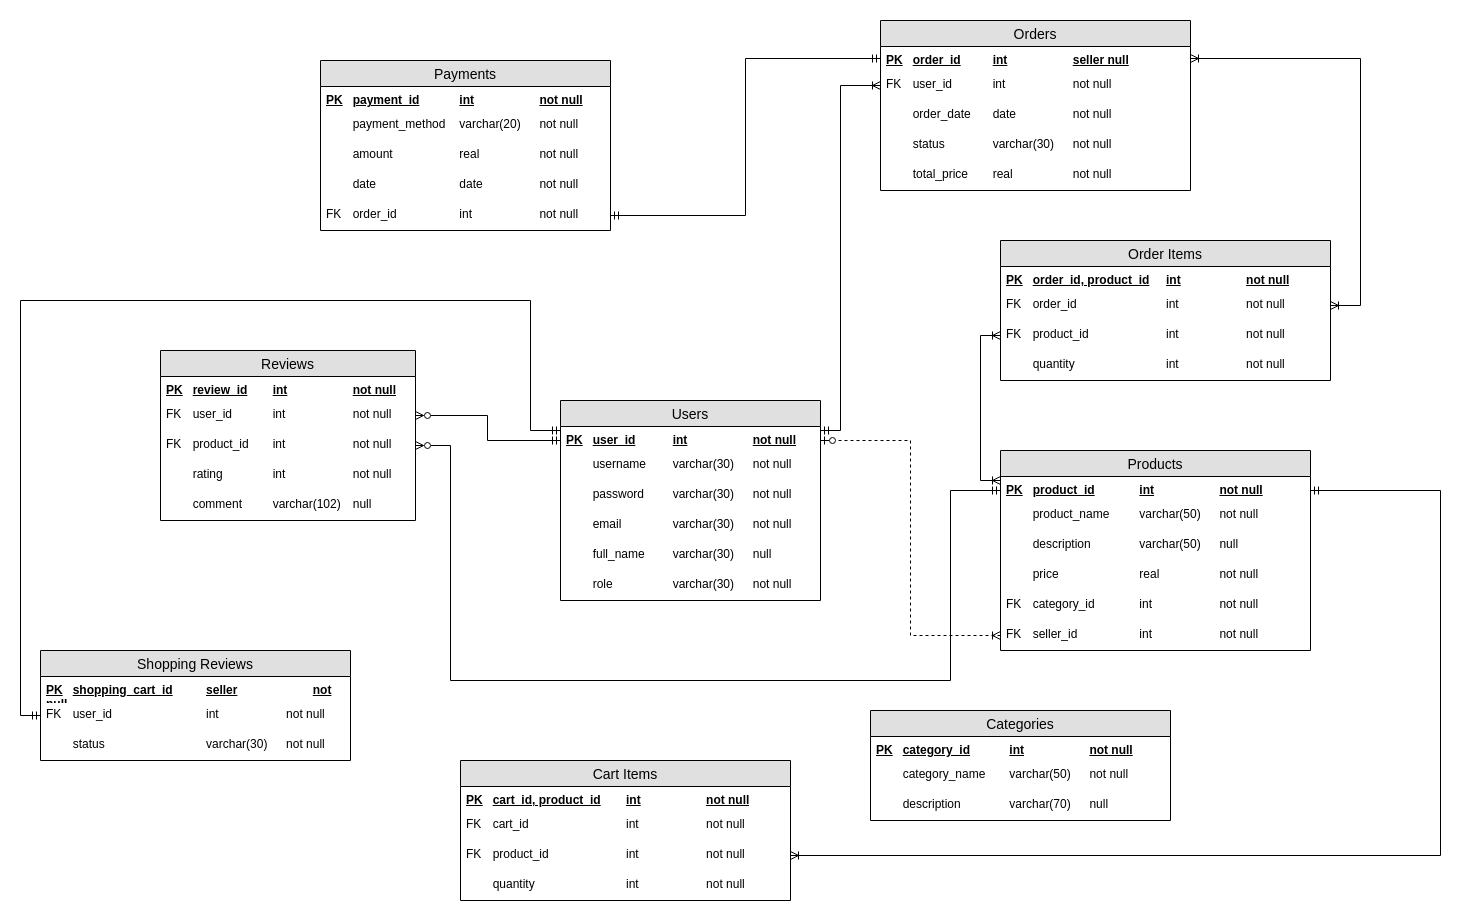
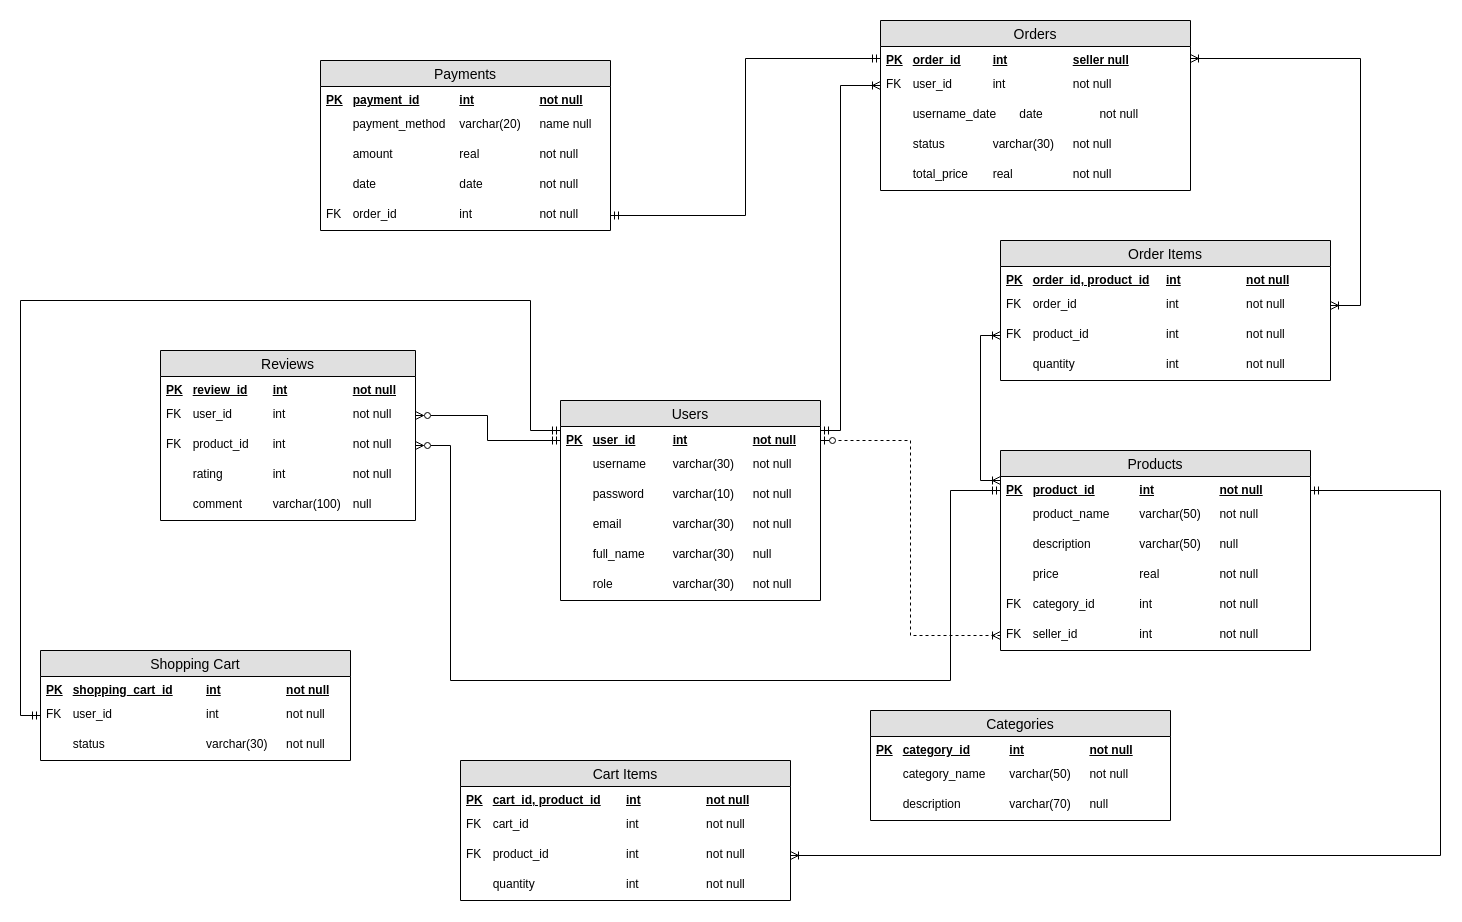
(973, 115) -> (983, 115)
(443, 125) -> (446, 125)
(666, 495) -> (666, 495)
(251, 505) -> (251, 505)
(195, 664) -> (195, 664)
(167, 691) -> (158, 691)
